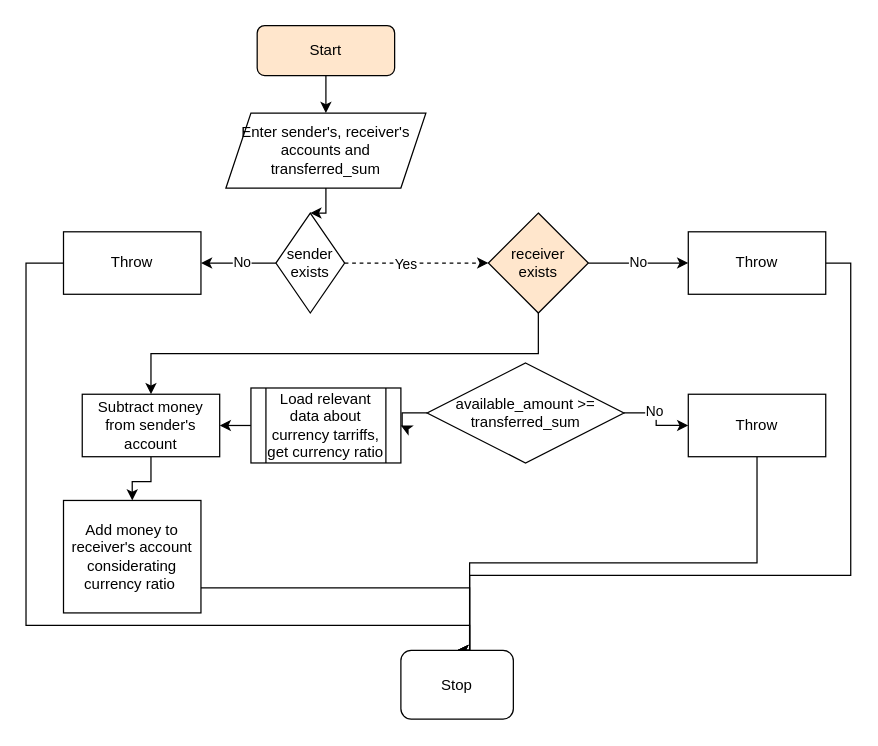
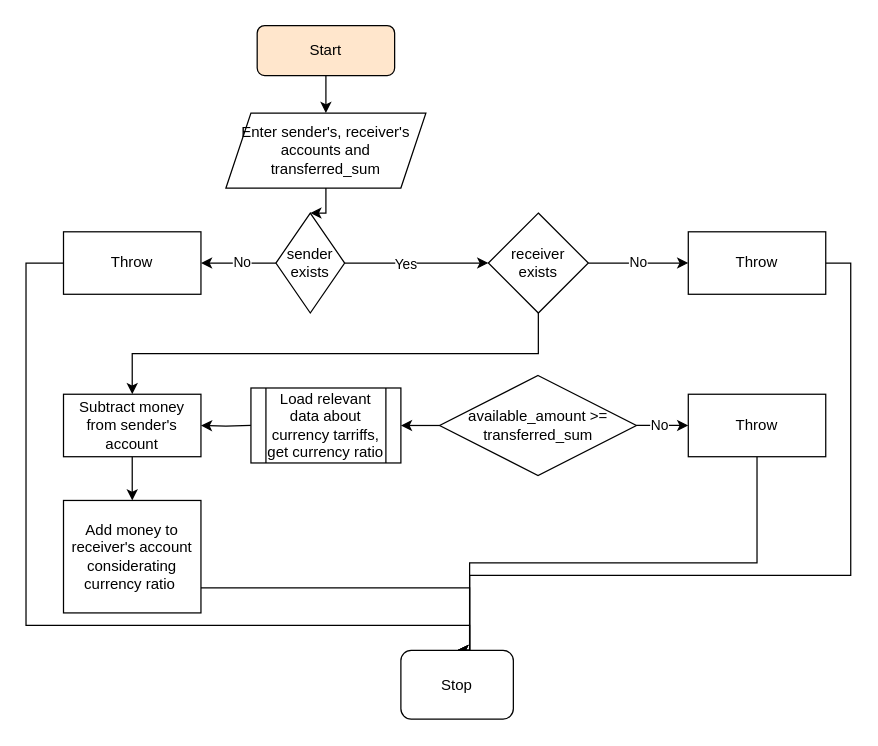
(447, 263) -> (447, 263)
(538, 263) -> (538, 263)
(525, 413) -> (538, 426)
(151, 426) -> (132, 426)
